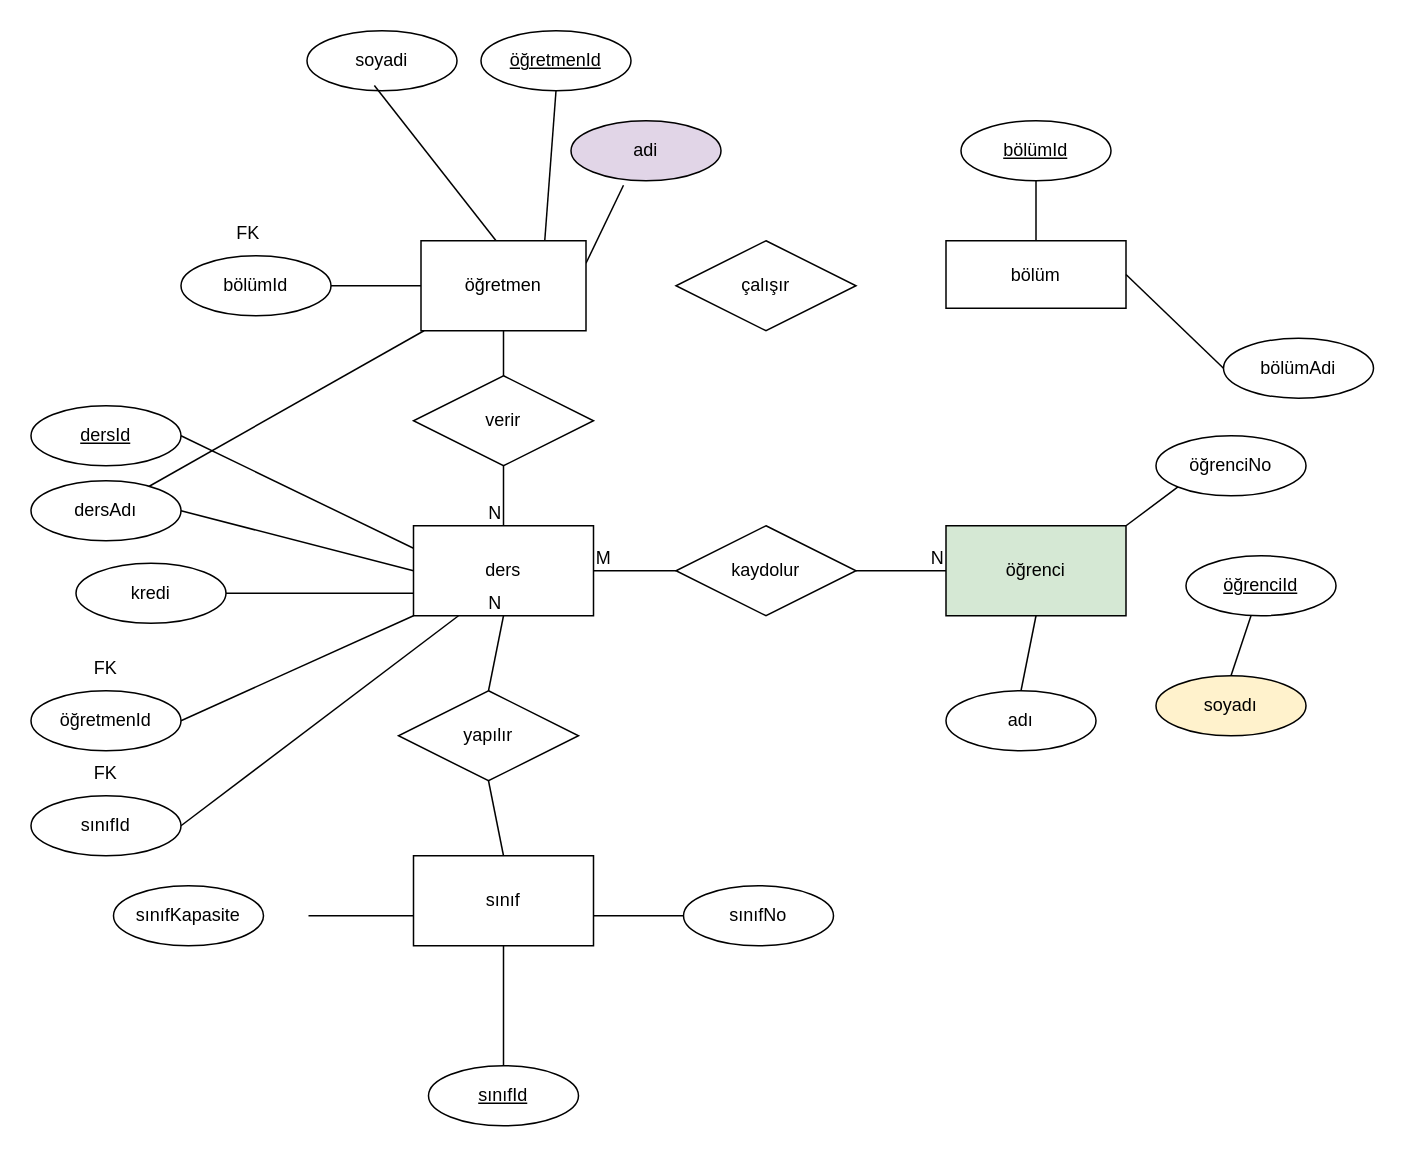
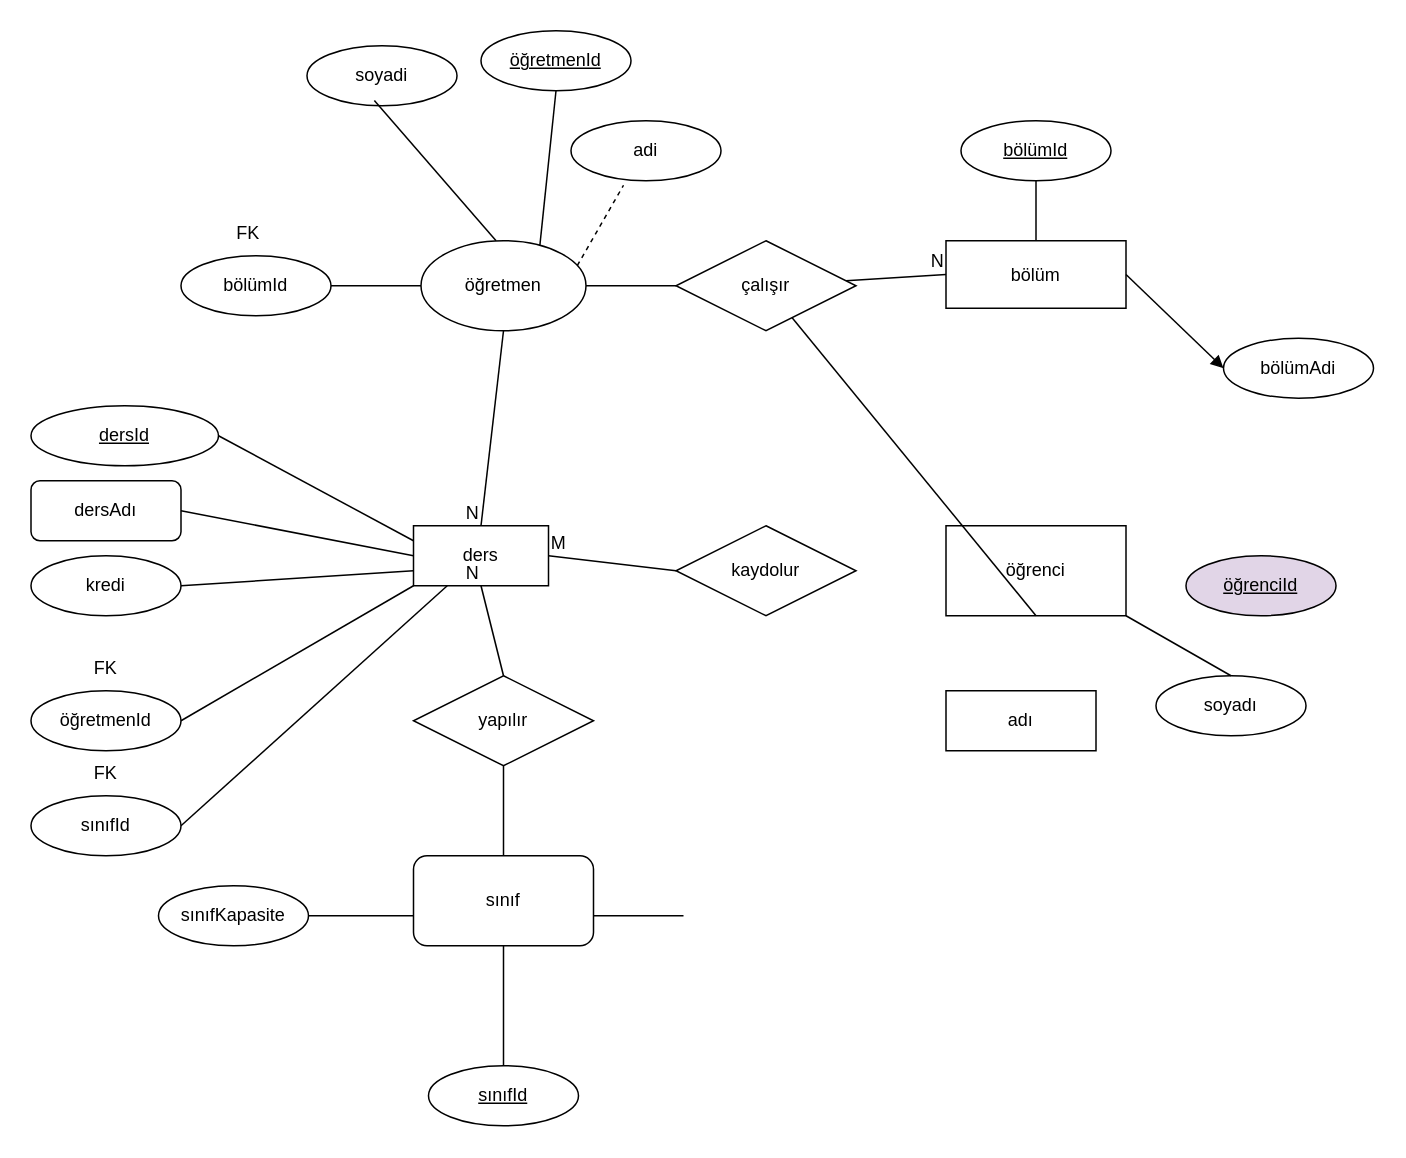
(382, 61) -> (382, 76)
(646, 151) -> (646, 151)
(604, 225) -> (600, 226)
none -> (896, 278)
(503, 286) -> (503, 286)
(1217, 362) -> (1213, 358)
(287, 408) -> (631, 286)
(503, 421) -> none
(106, 436) -> (125, 436)
(1231, 466) -> none
(1152, 506) -> none
(106, 511) -> (106, 511)
(503, 571) -> (481, 556)
(901, 571) -> none
(1036, 571) -> (1036, 571)
(1261, 586) -> (1261, 586)
(151, 593) -> (106, 586)
(1241, 646) -> (1178, 646)
(1028, 653) -> (914, 467)
(1231, 706) -> (1231, 706)
(1021, 721) -> (1021, 721)
(488, 736) -> (503, 721)
(503, 901) -> (503, 901)
(188, 916) -> (233, 916)
(758, 916) -> none
